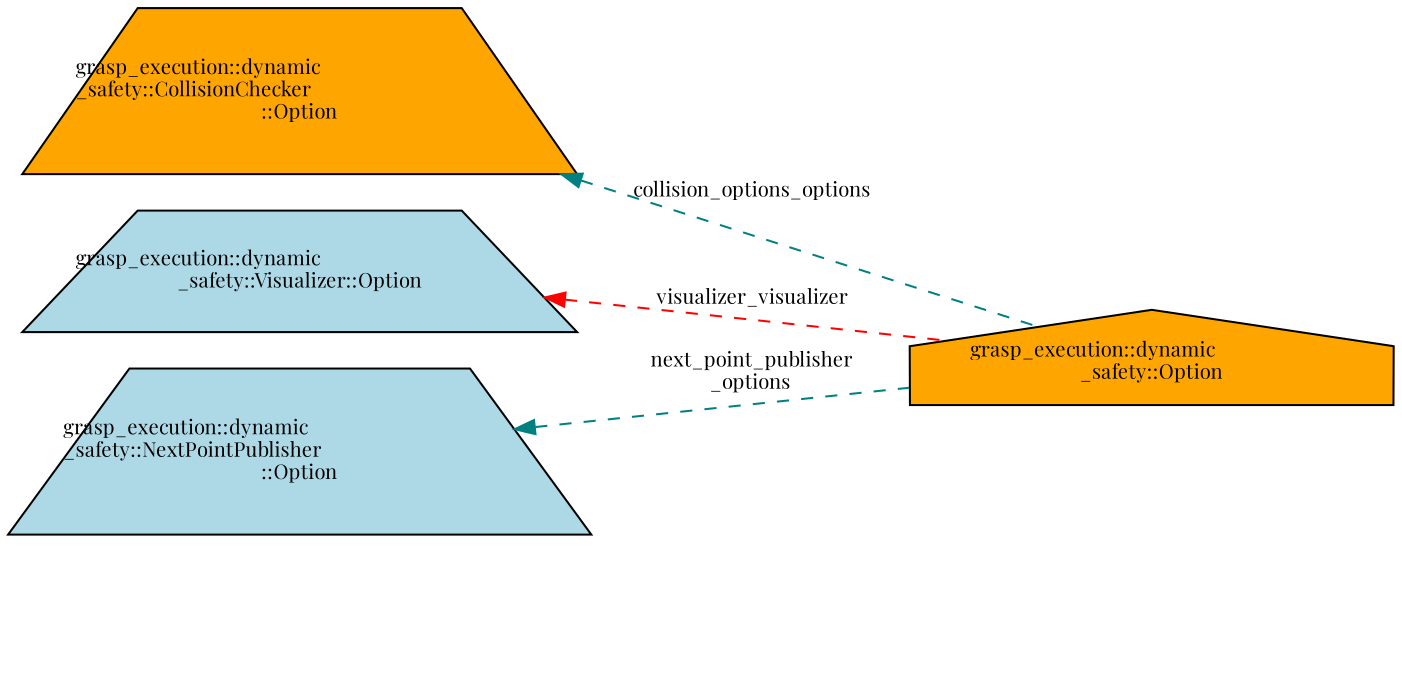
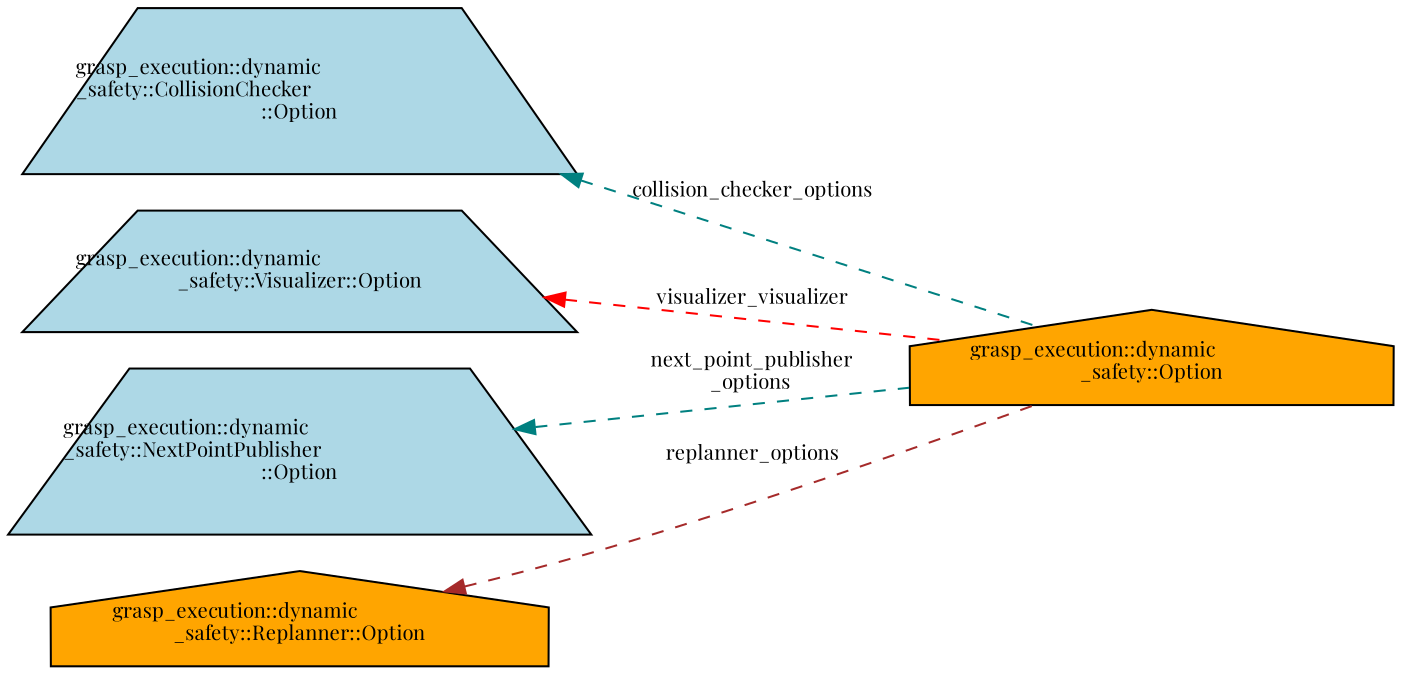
(300, 91) -> (300, 91)
(750, 191) -> (750, 191)
none -> (300, 624)
